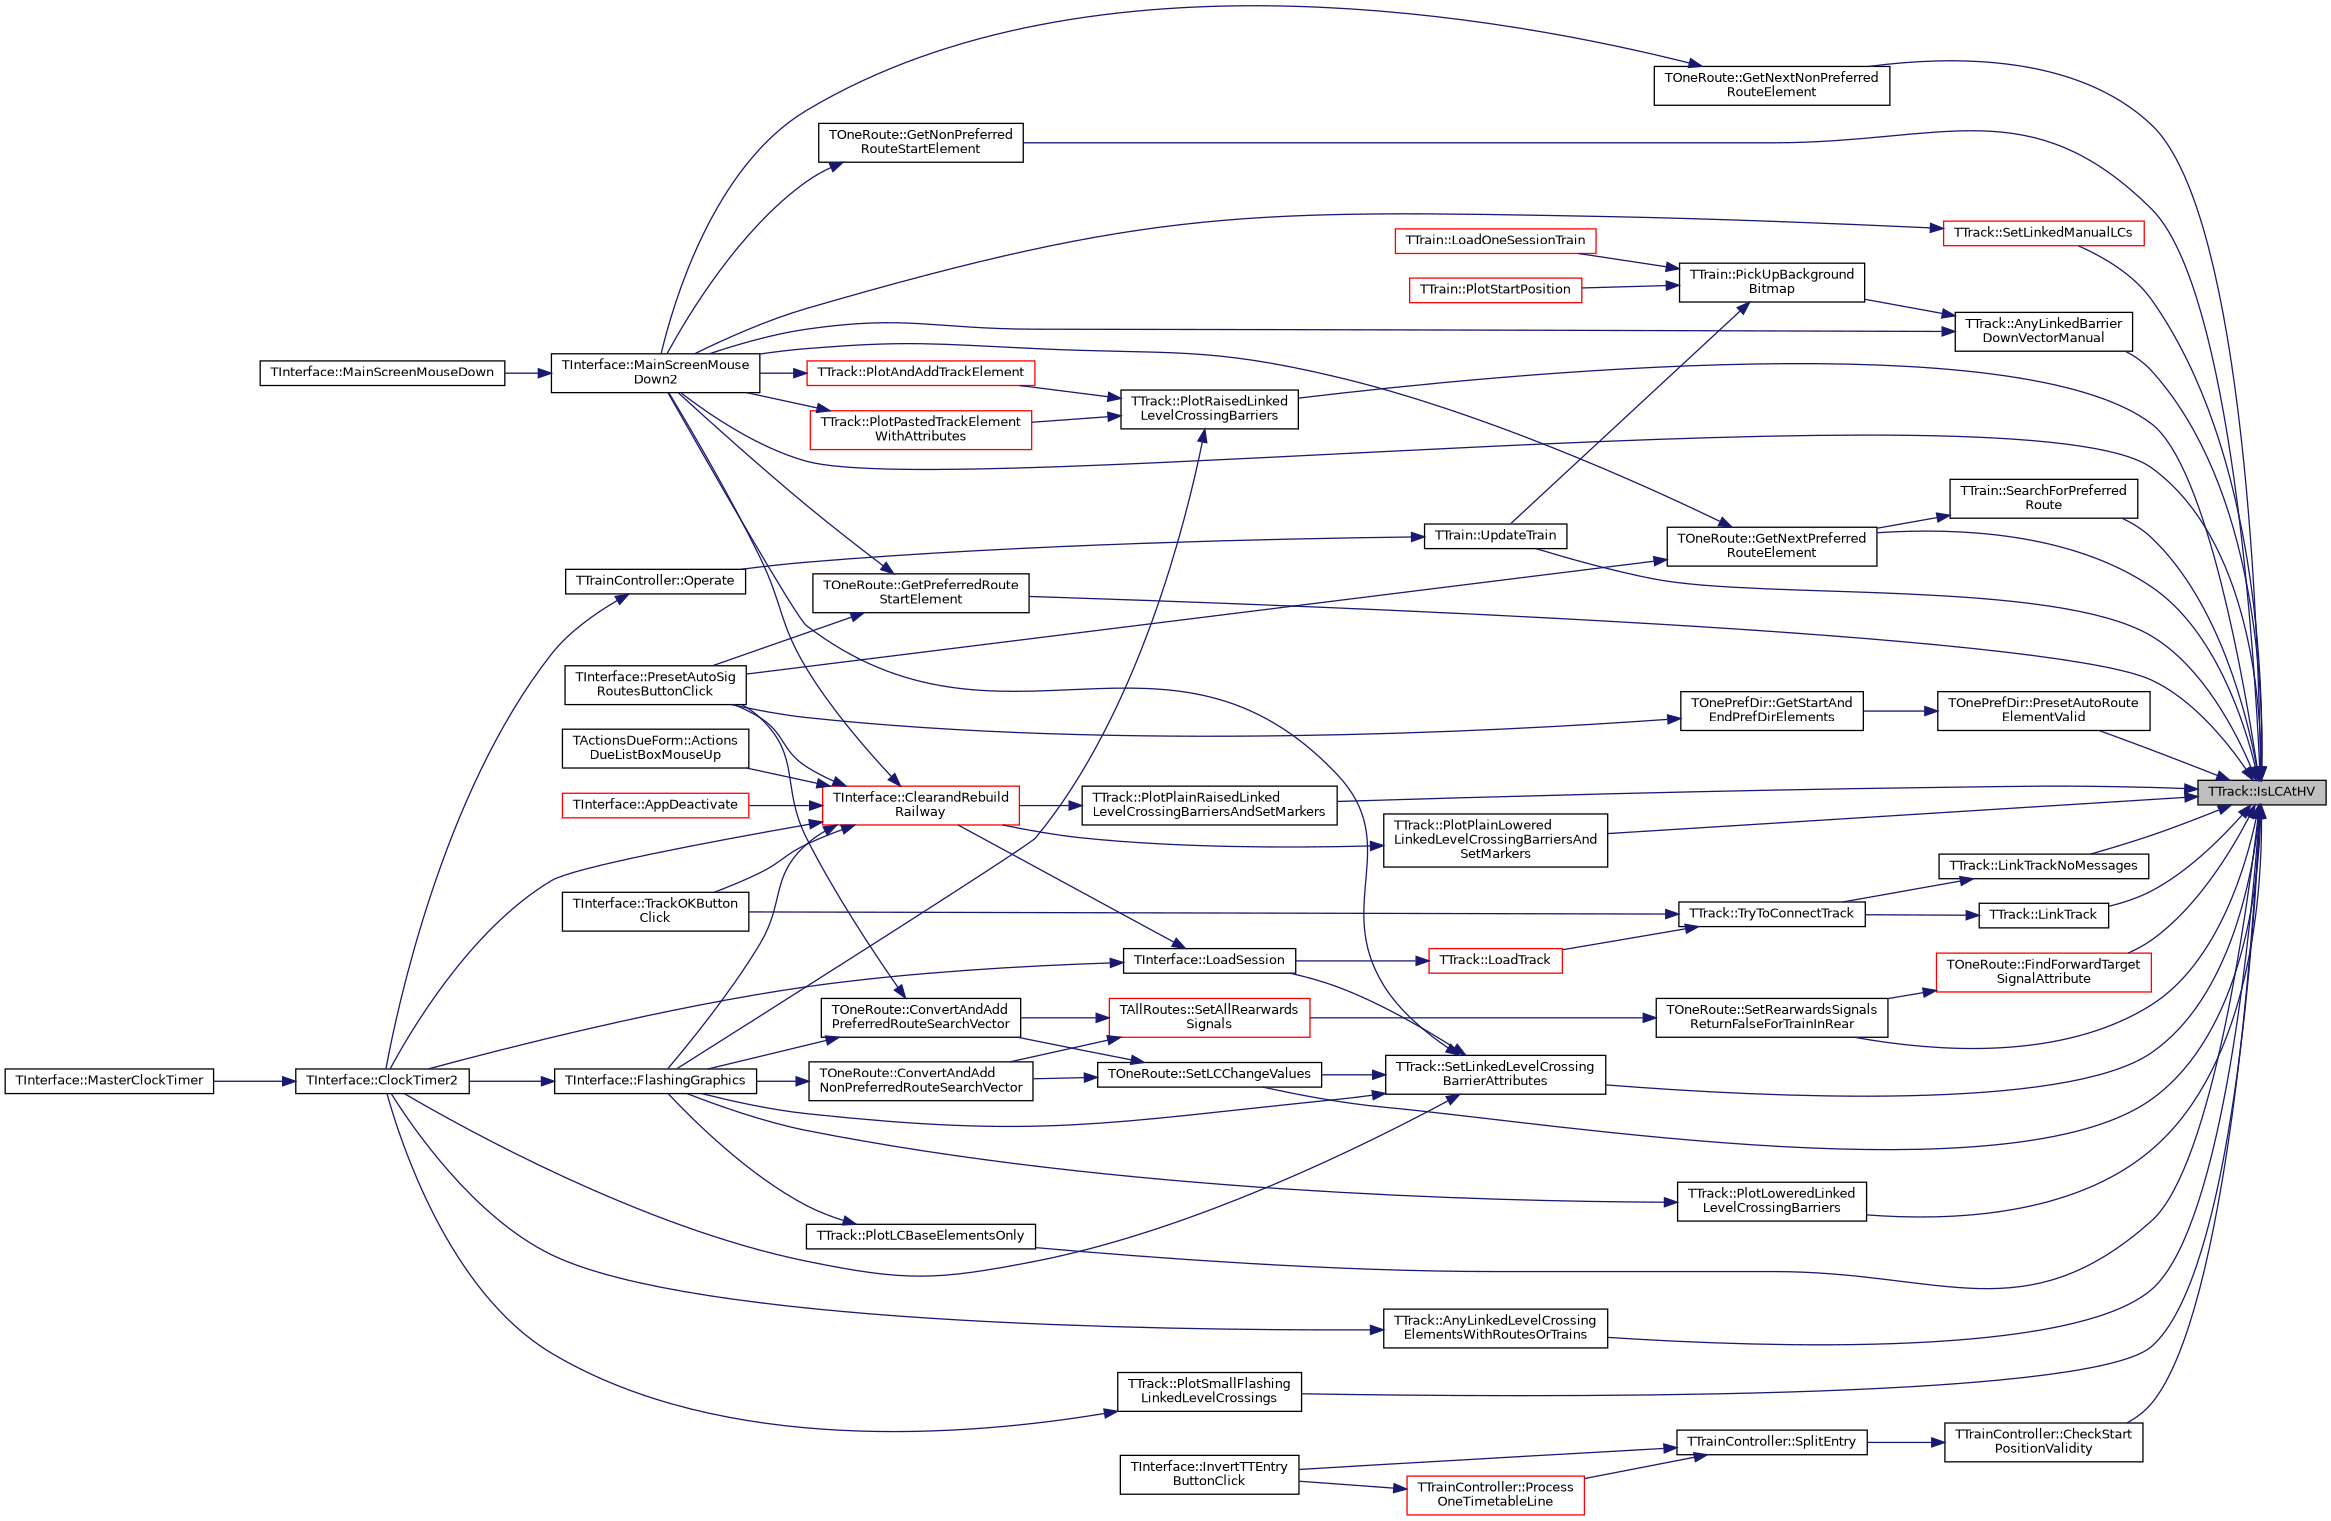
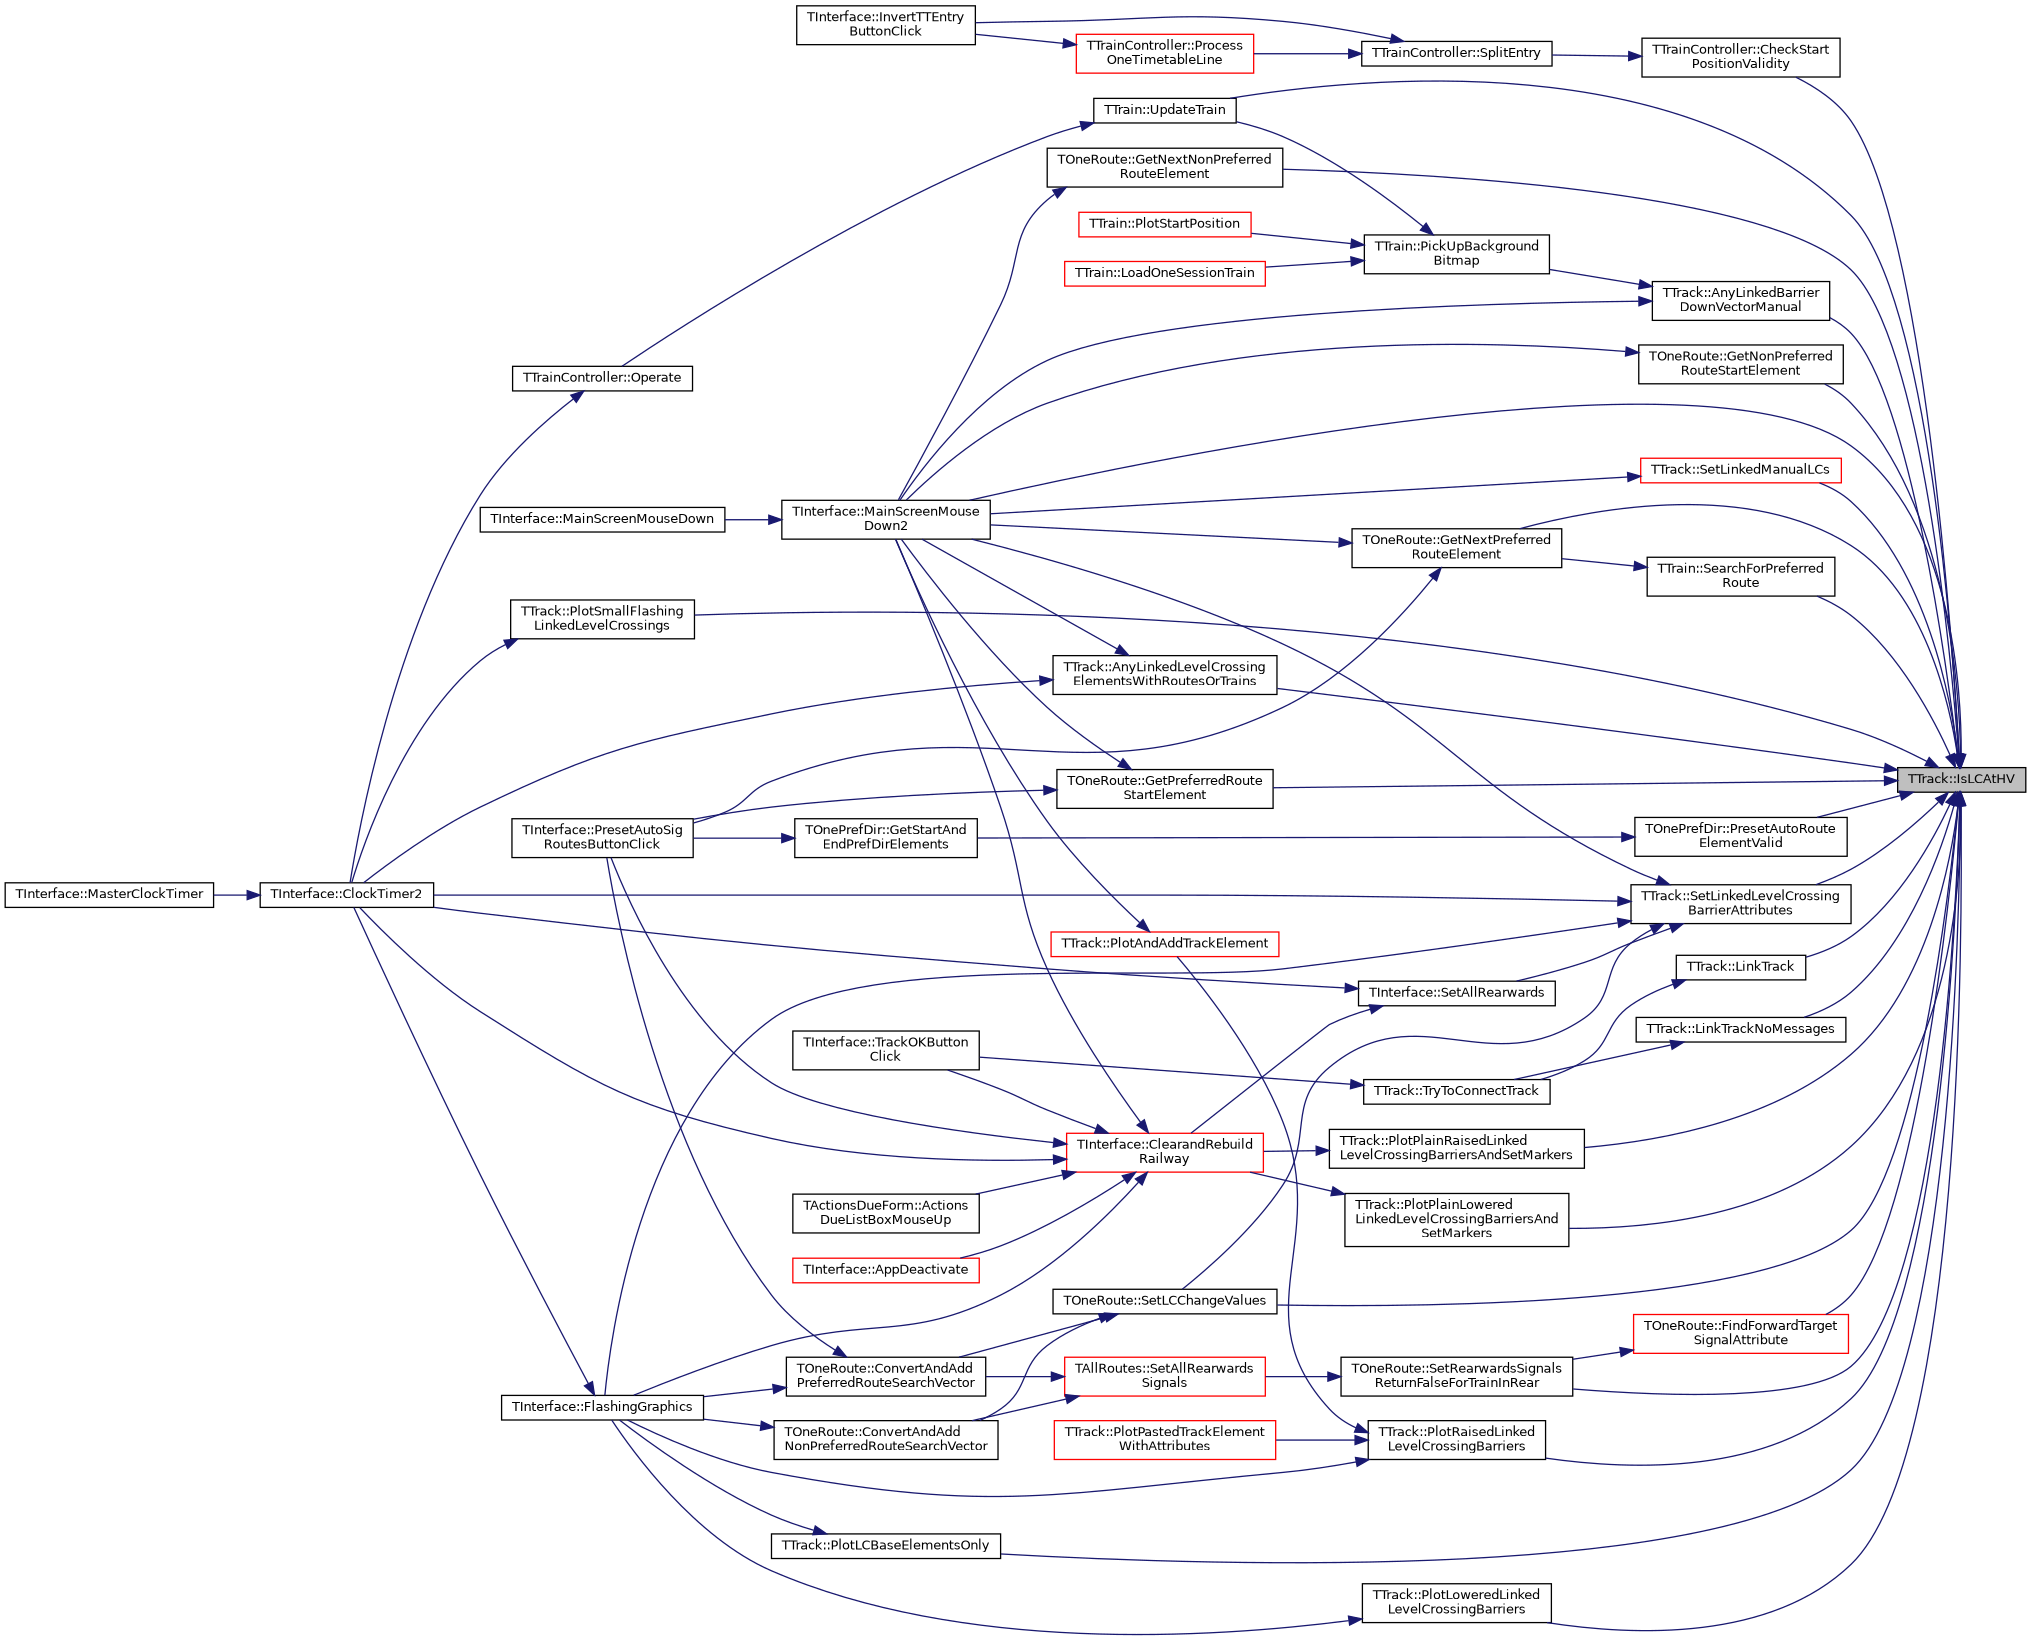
(782, 400) -> (1020, 594)
(1210, 961) -> (1457, 993)
(1496, 961) -> none
